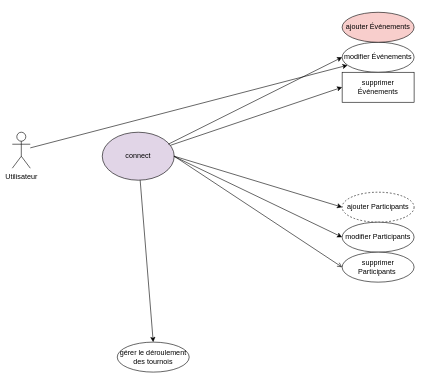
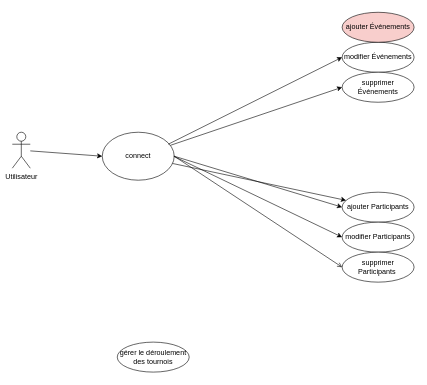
(378, 87) -> (378, 87)
(162, 114) -> (66, 154)
(138, 156) -> (138, 156)
(378, 207) -> (378, 207)
(147, 259) -> (306, 192)
